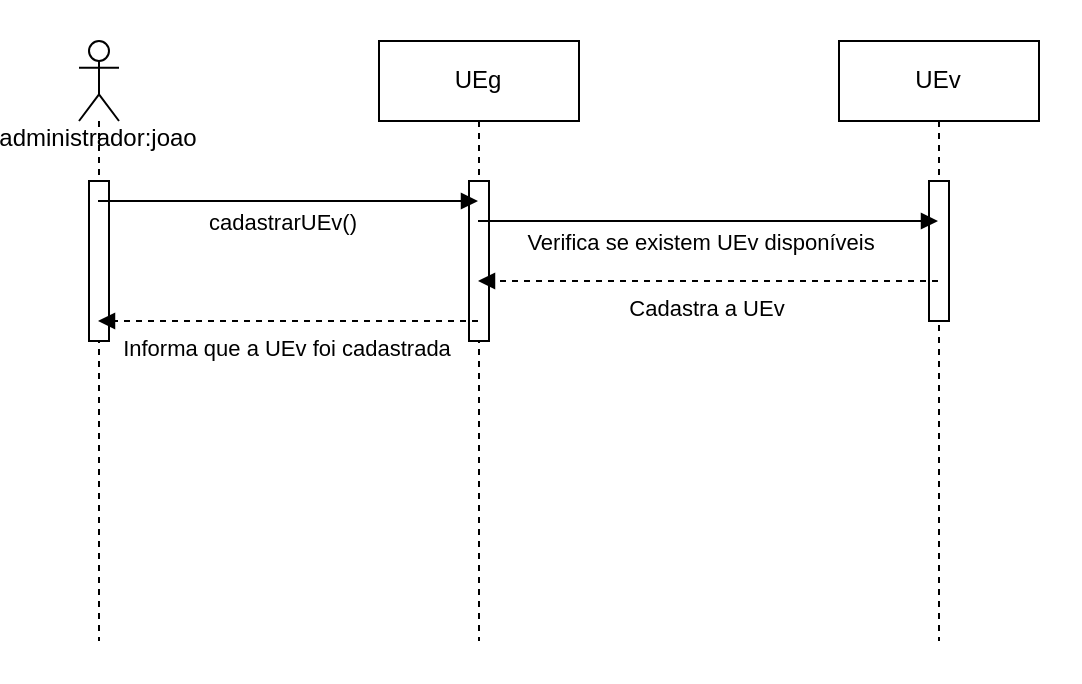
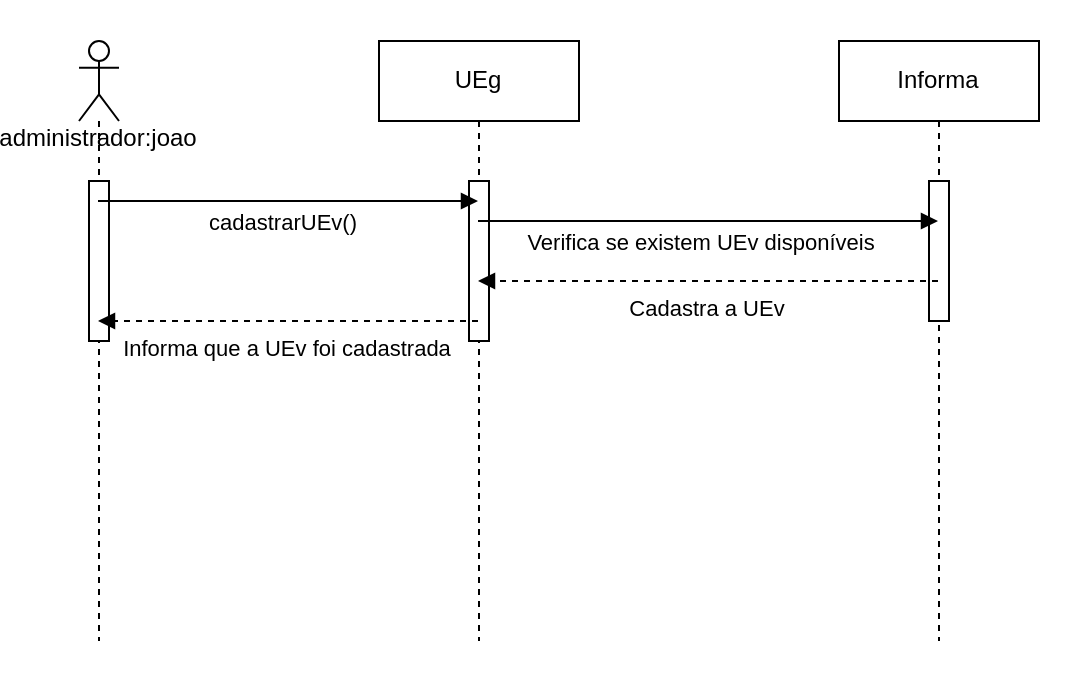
(939, 81) -> (939, 81)
